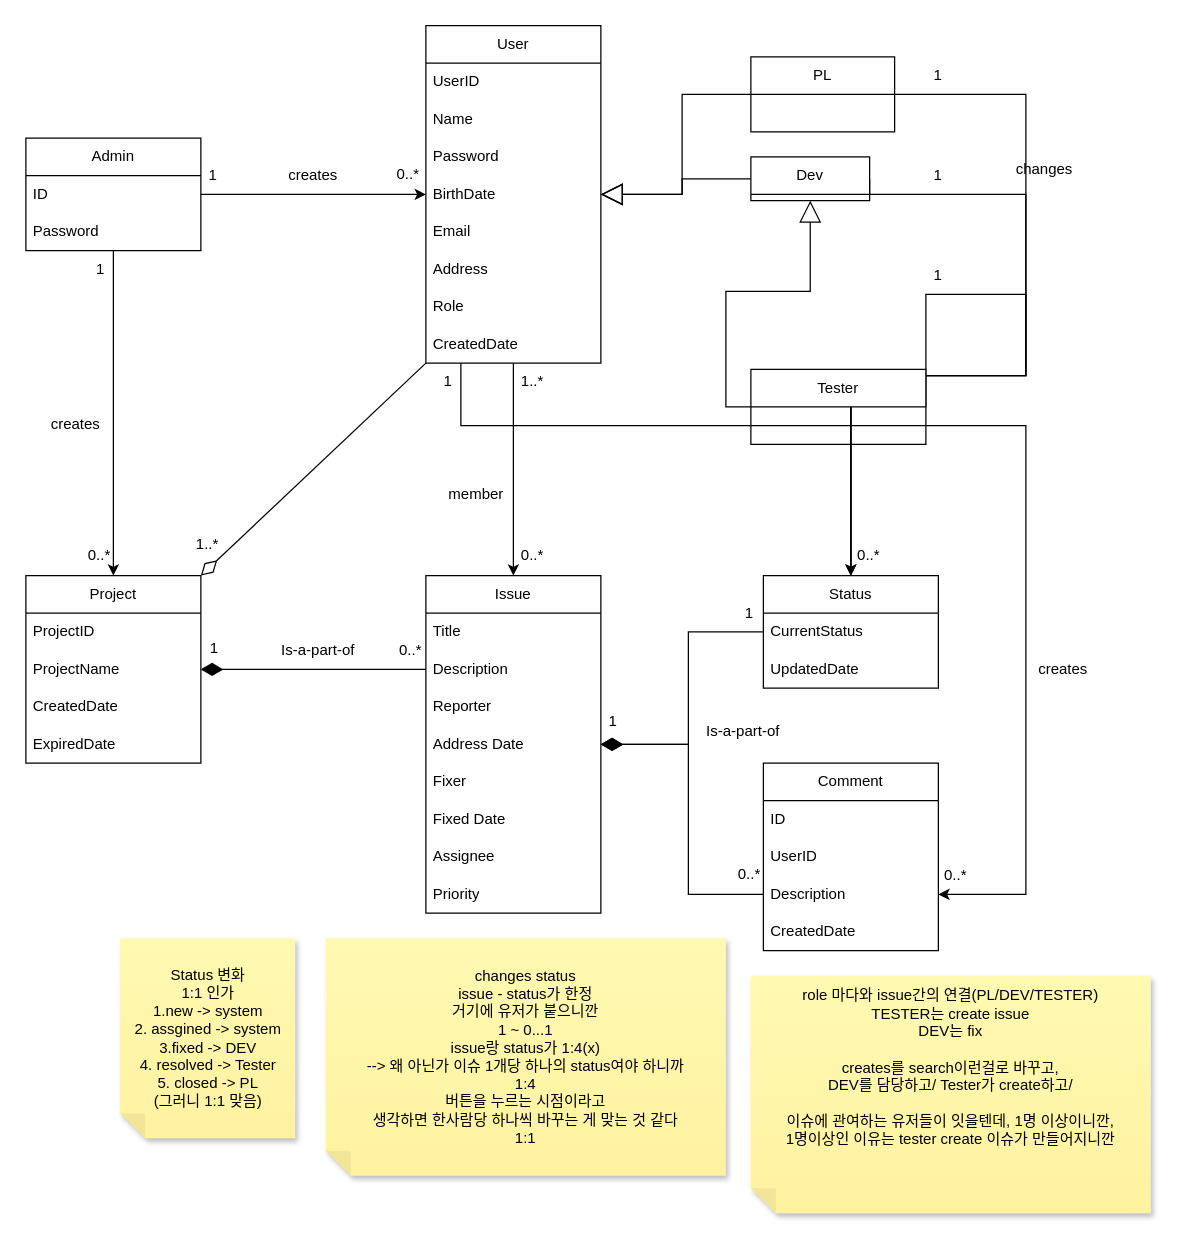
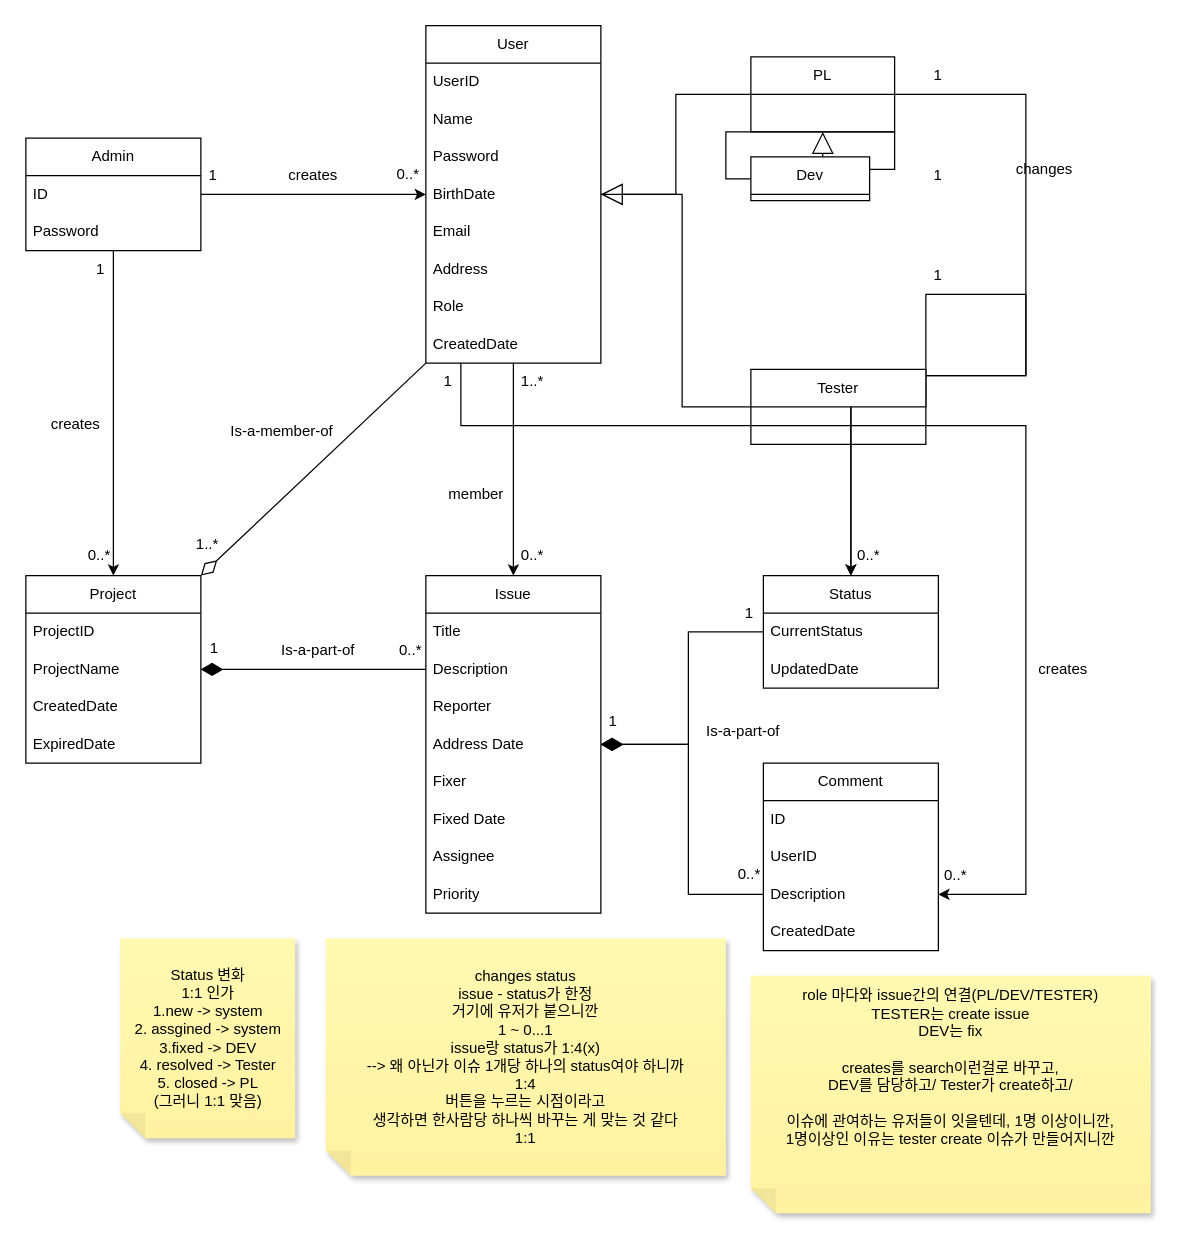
(682, 133) -> (612, 194)
(706, 179) -> (726, 145)
(1026, 192) -> (1026, 192)
(944, 194) -> none
(744, 291) -> (682, 325)
none -> (282, 432)
